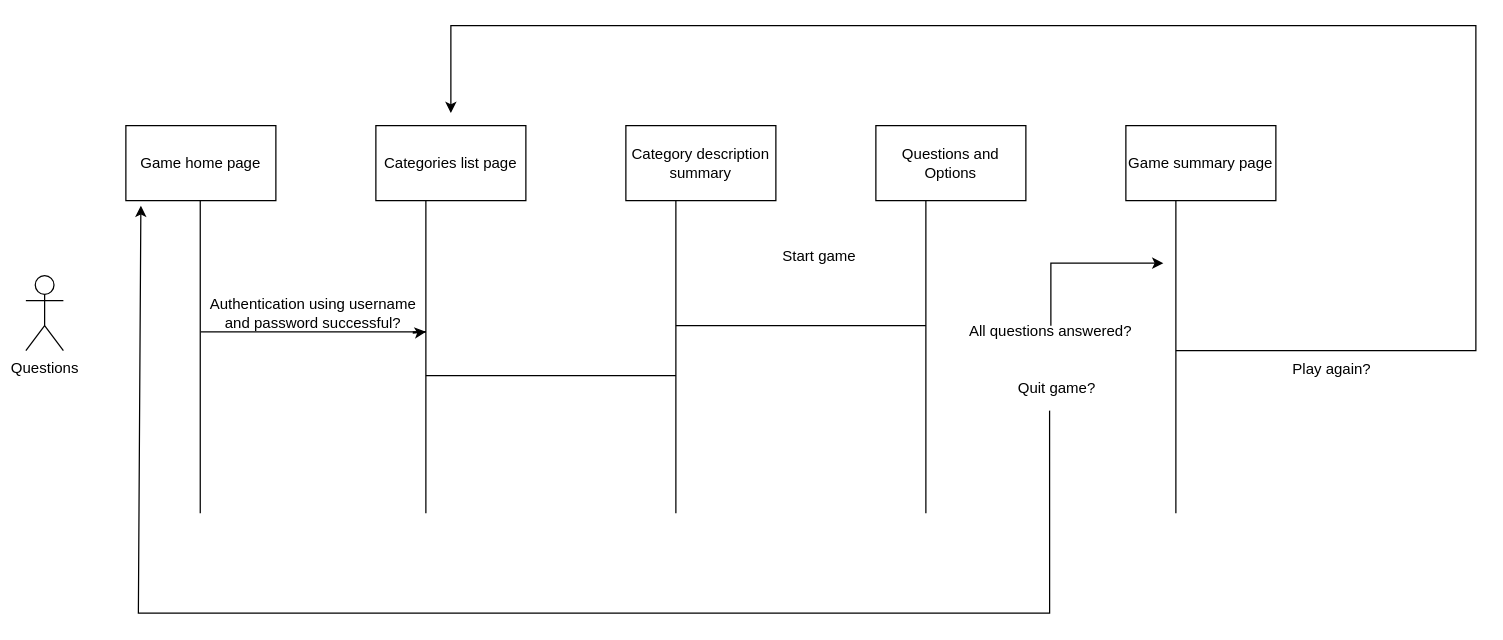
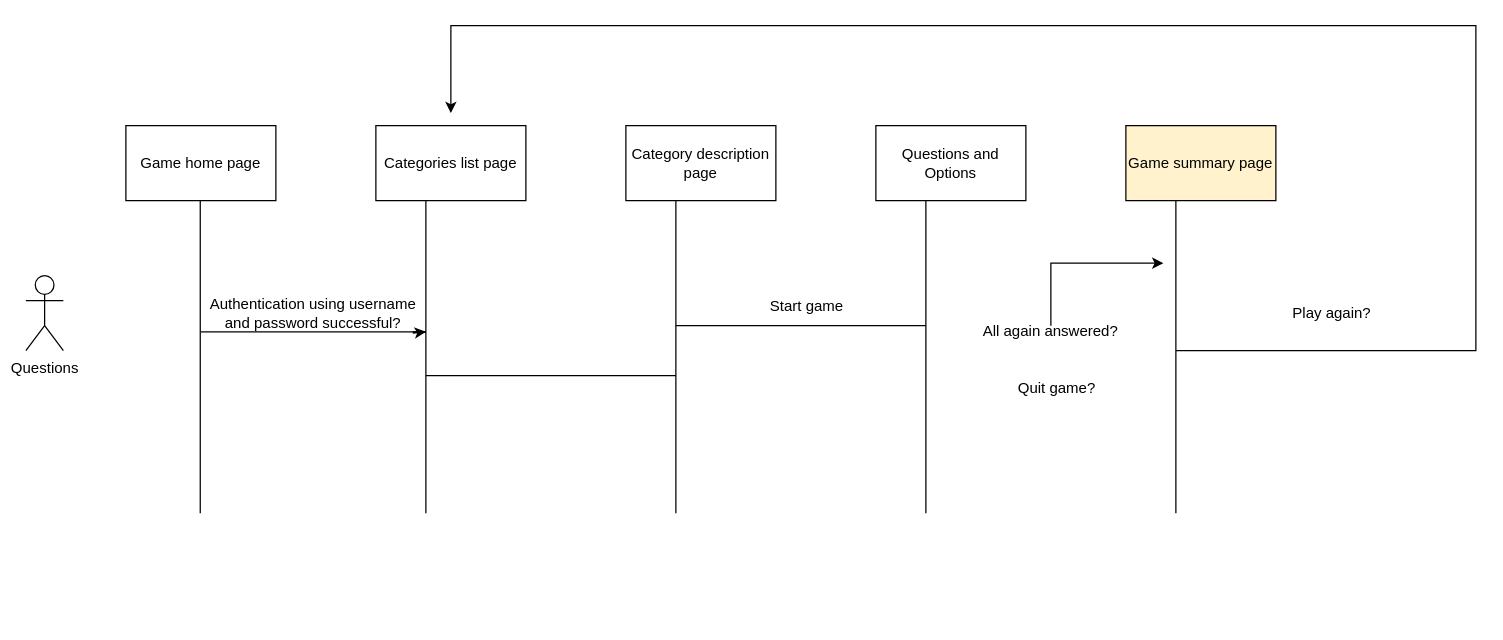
(701, 163) -> (701, 163)
(1201, 163) -> (1201, 163)
(819, 257) -> (807, 307)
(1051, 332) -> (1051, 332)
(1332, 369) -> (1332, 313)
(495, 613) -> none
